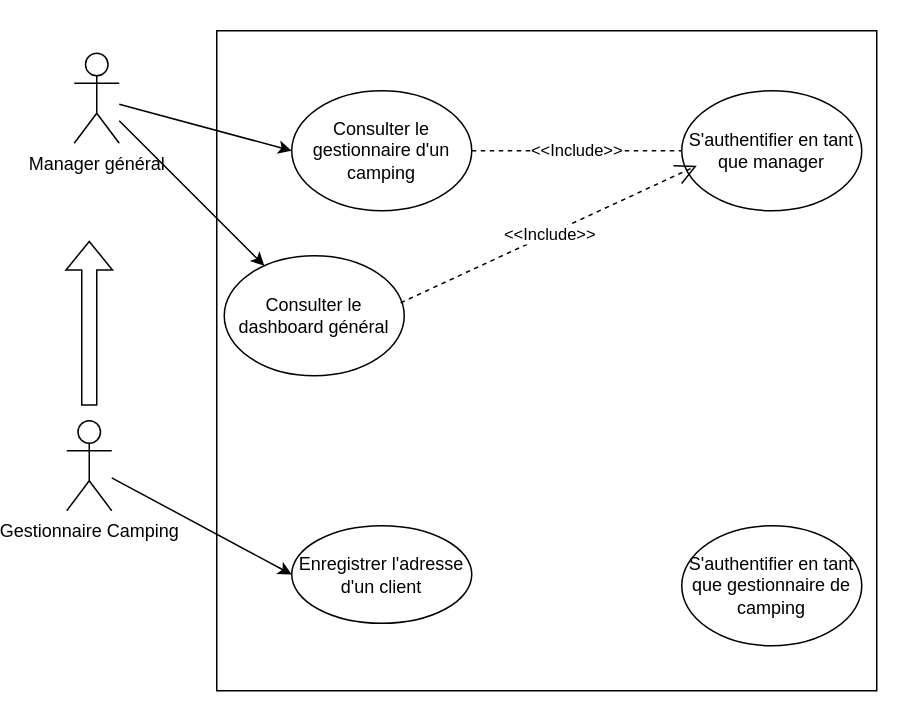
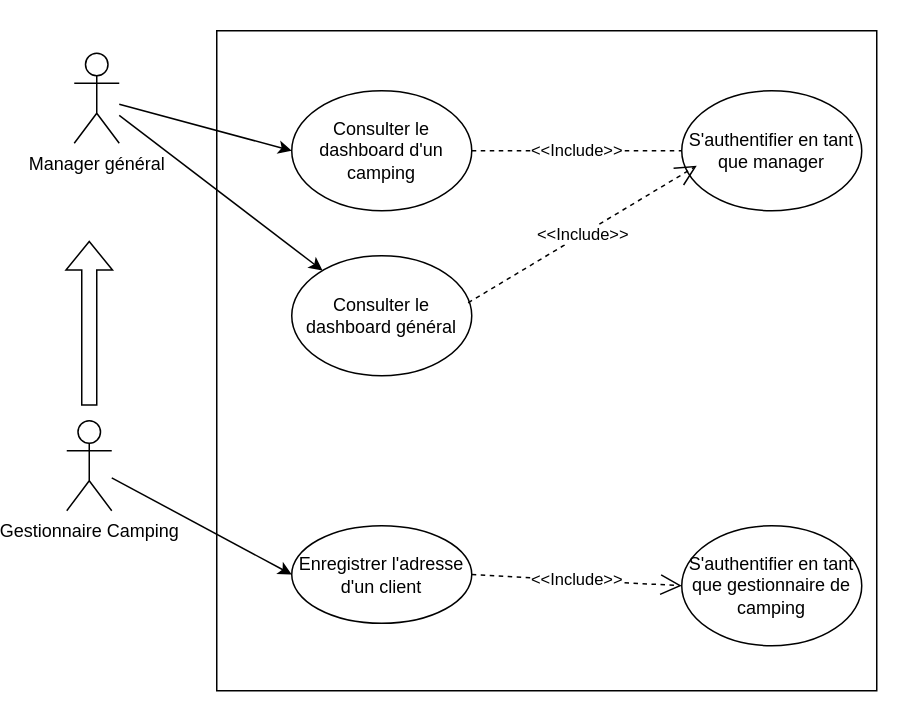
(382, 151) -> (382, 151)
(314, 316) -> (382, 316)
none -> (575, 580)
